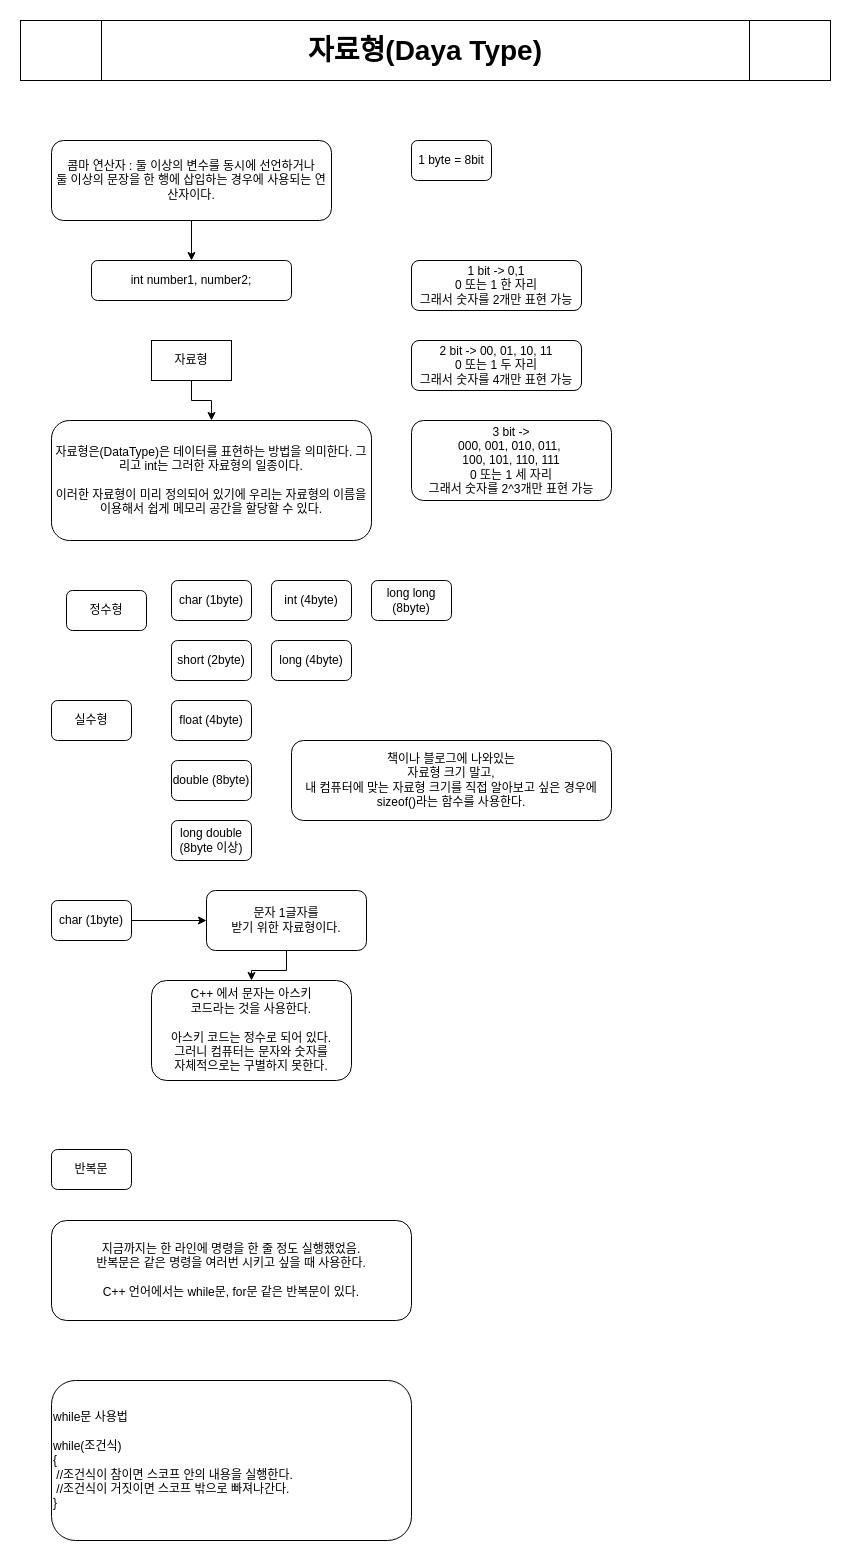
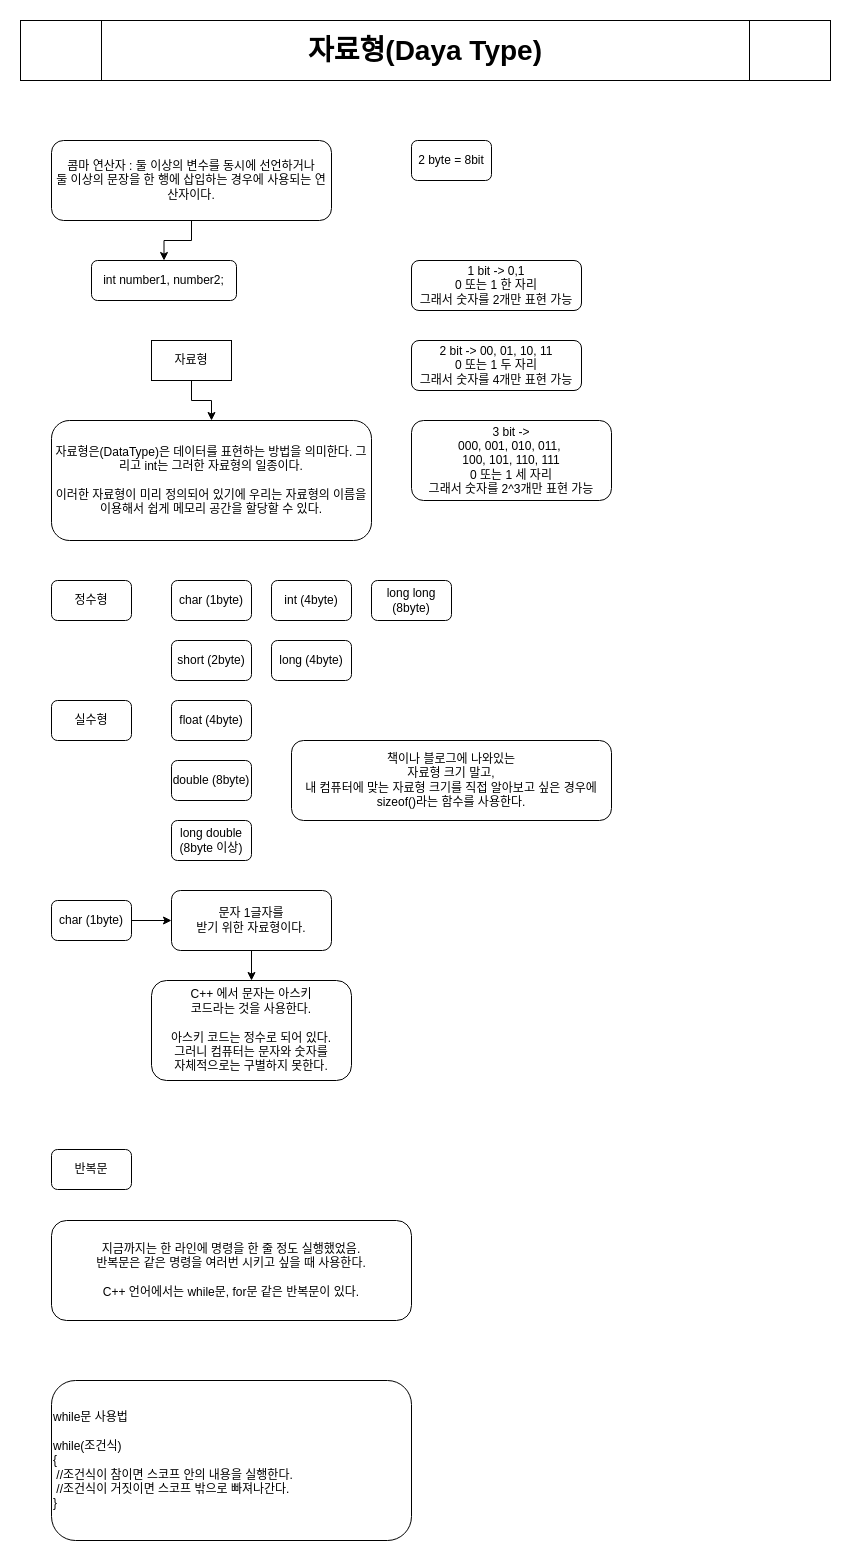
(452, 161) -> (452, 161)
(192, 281) -> (164, 281)
(107, 611) -> (92, 601)
(287, 921) -> (252, 921)
